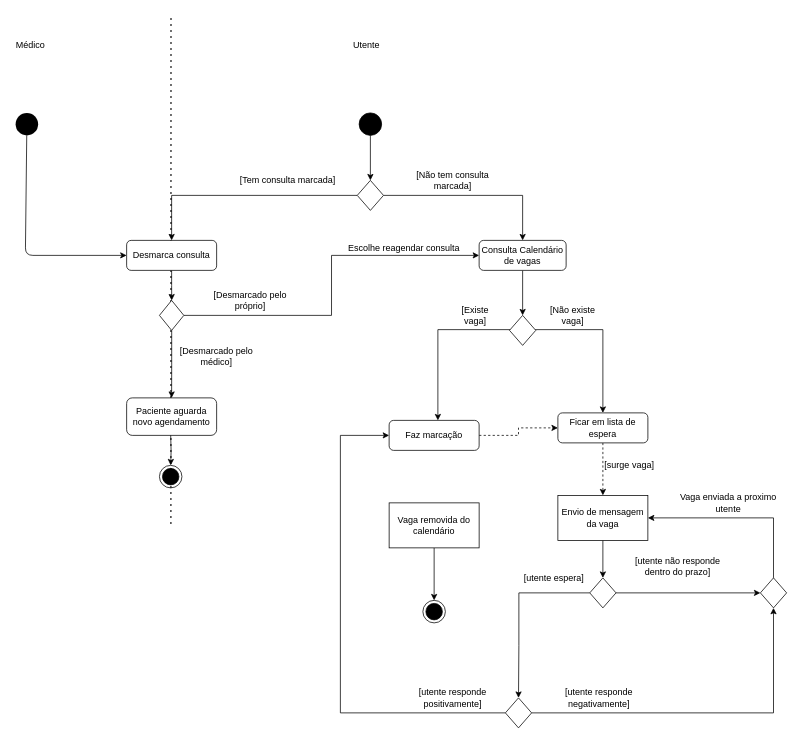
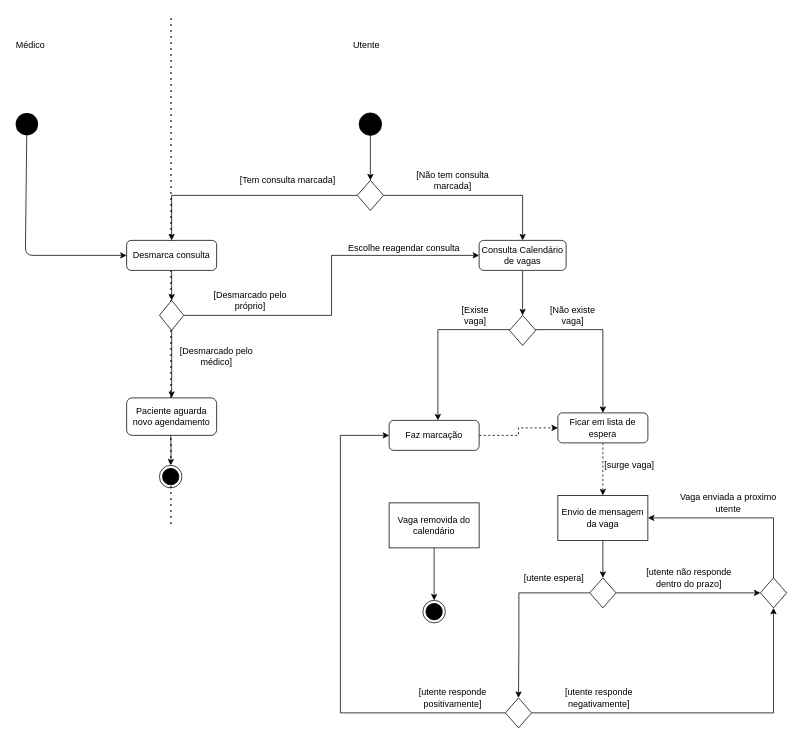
(678, 567) -> (689, 578)
